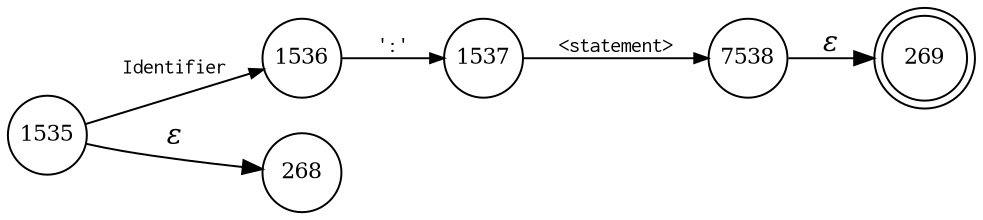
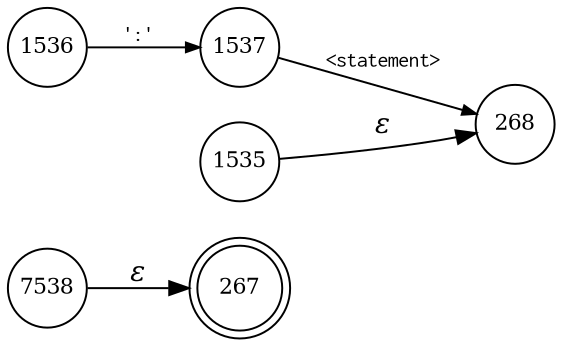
(609, 58) -> (371, 84)
(925, 58) -> (240, 288)
(168, 99) -> none
